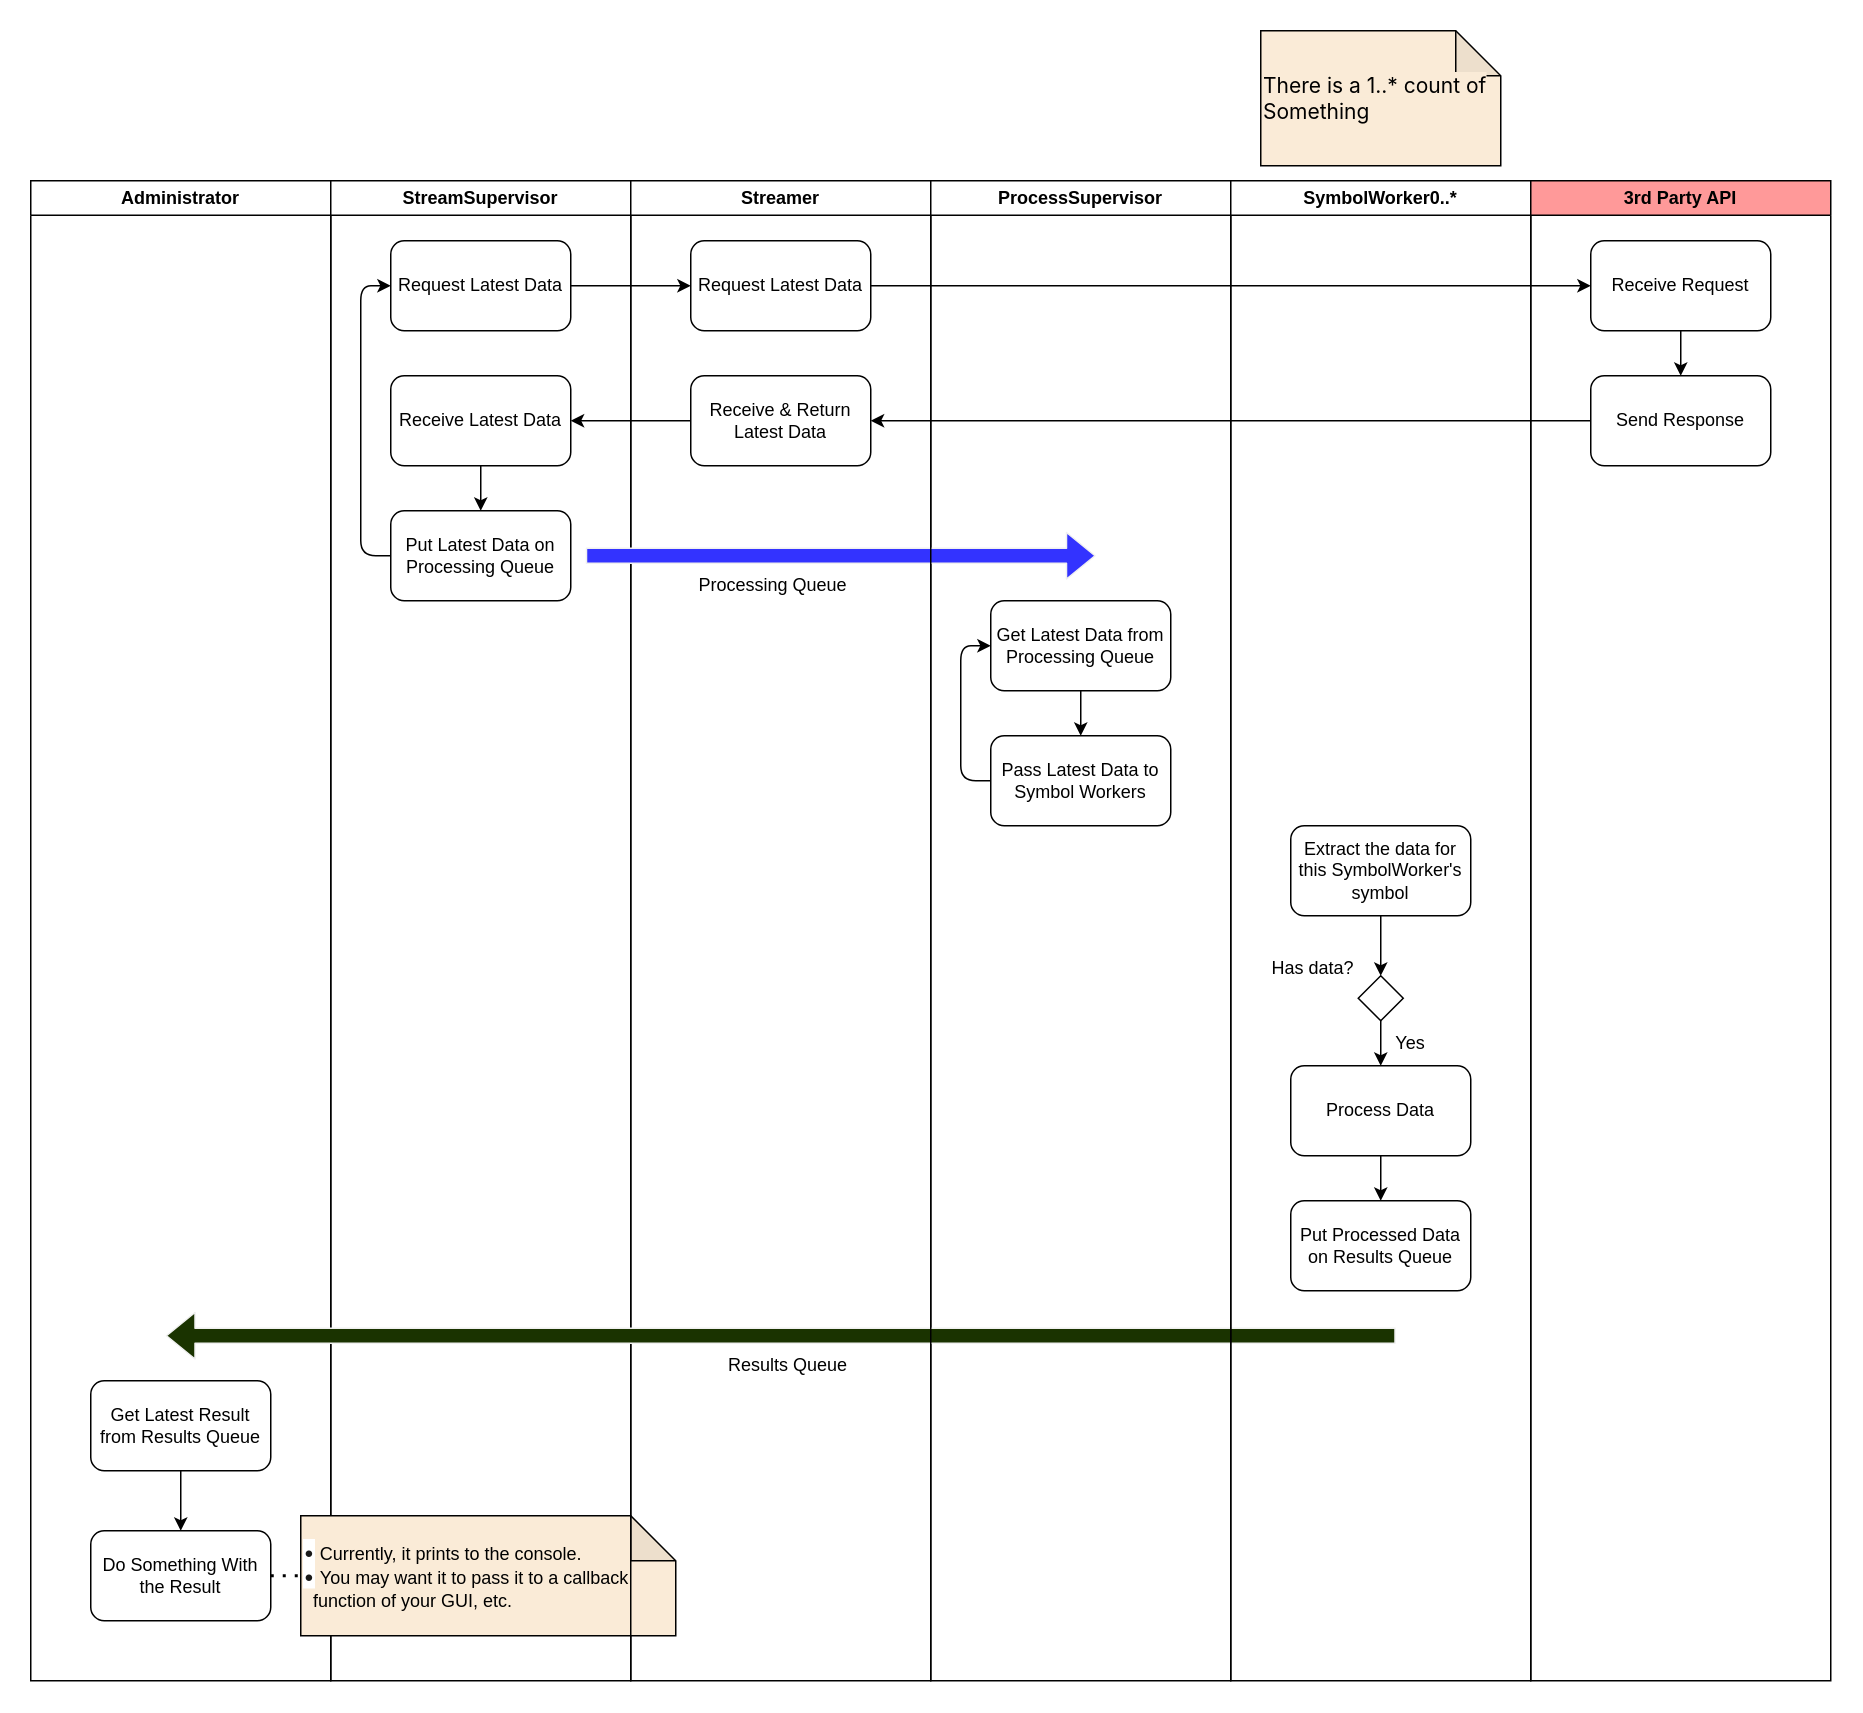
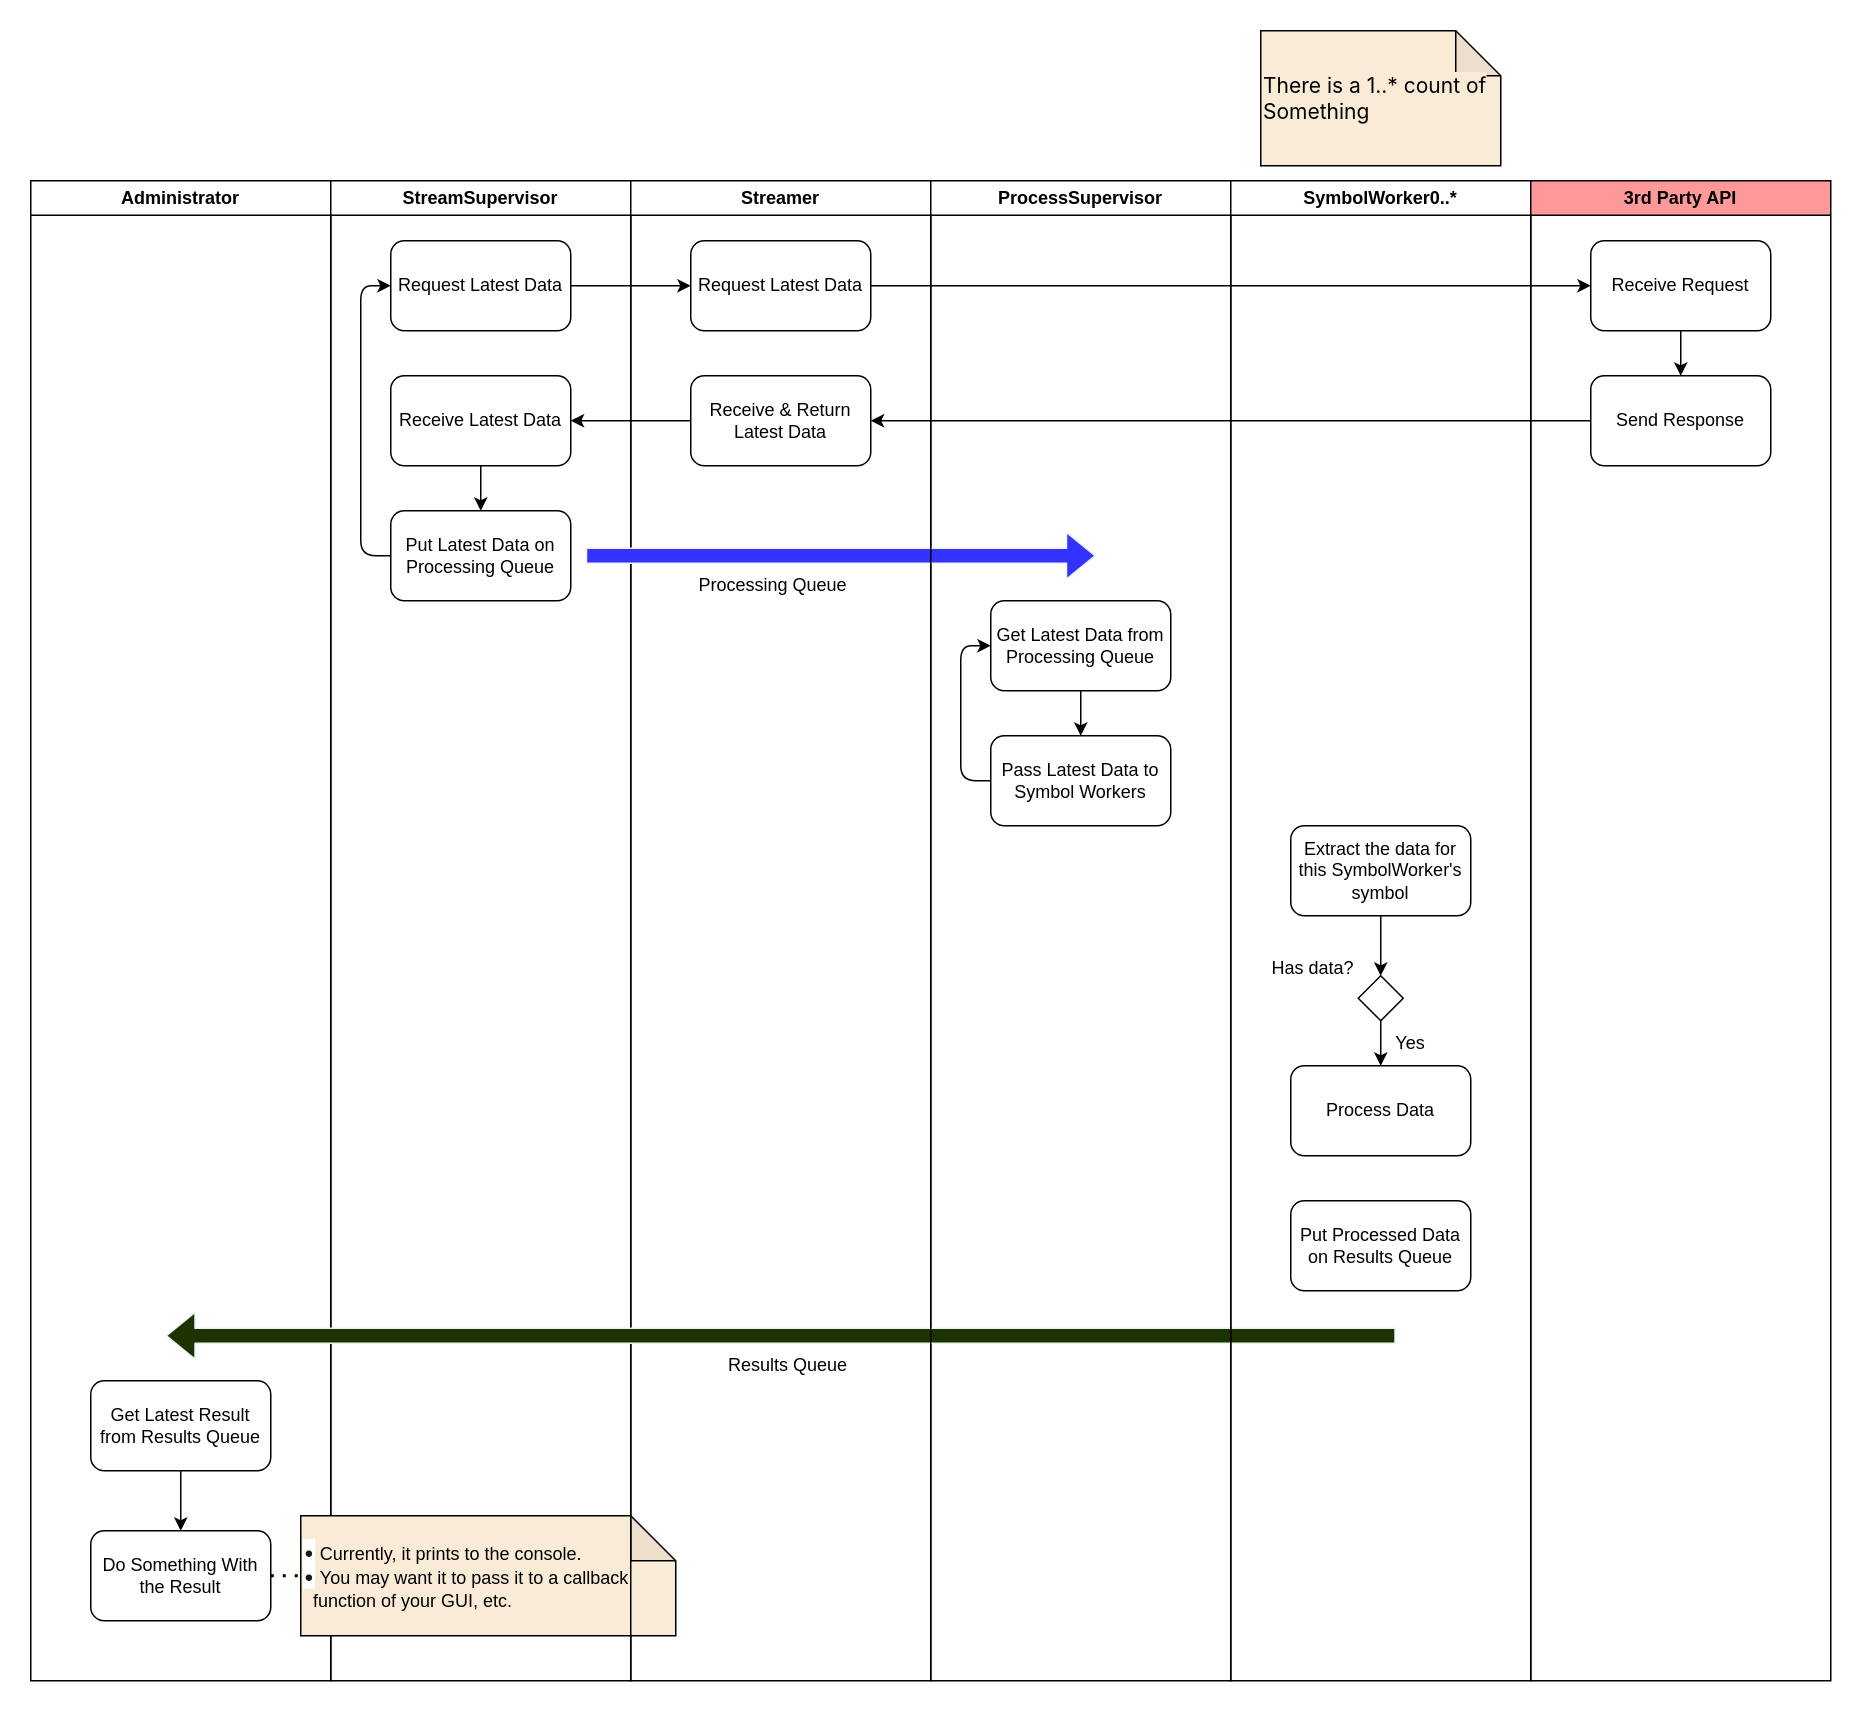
(1381, 1173) -> none
